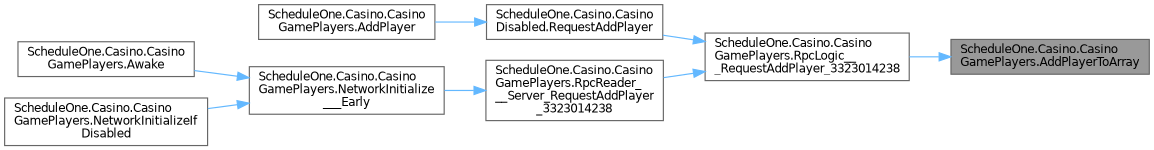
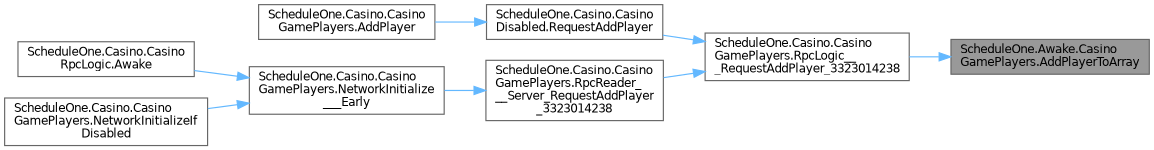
(1050, 57) -> (1050, 57)
(106, 59) -> (106, 59)
